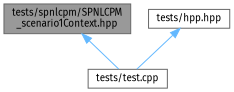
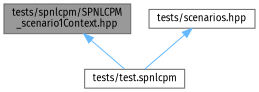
(189, 19) -> (202, 19)
(128, 79) -> (135, 79)
